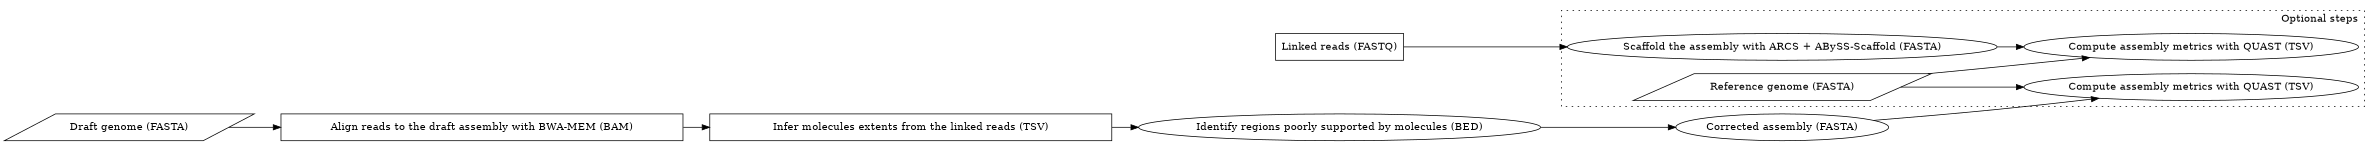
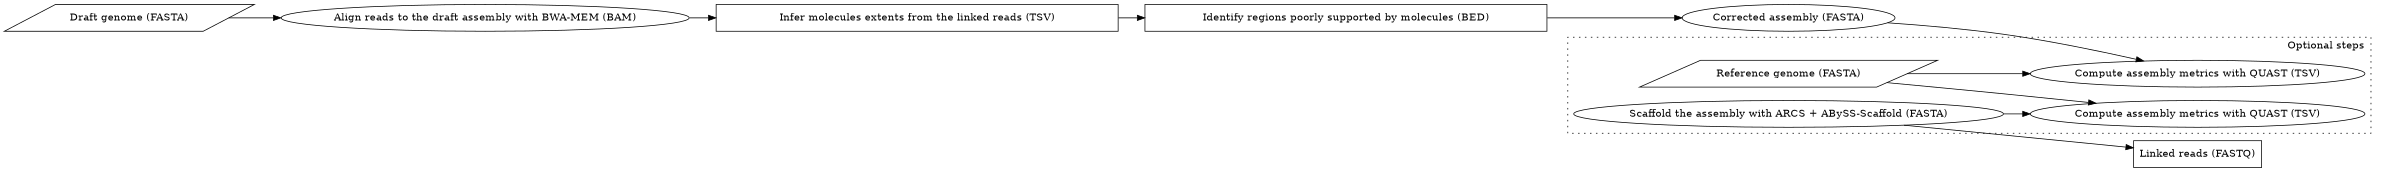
(1482, 47) -> (2032, 138)
(482, 127) -> (485, 18)
(1340, 127) -> (1346, 18)
